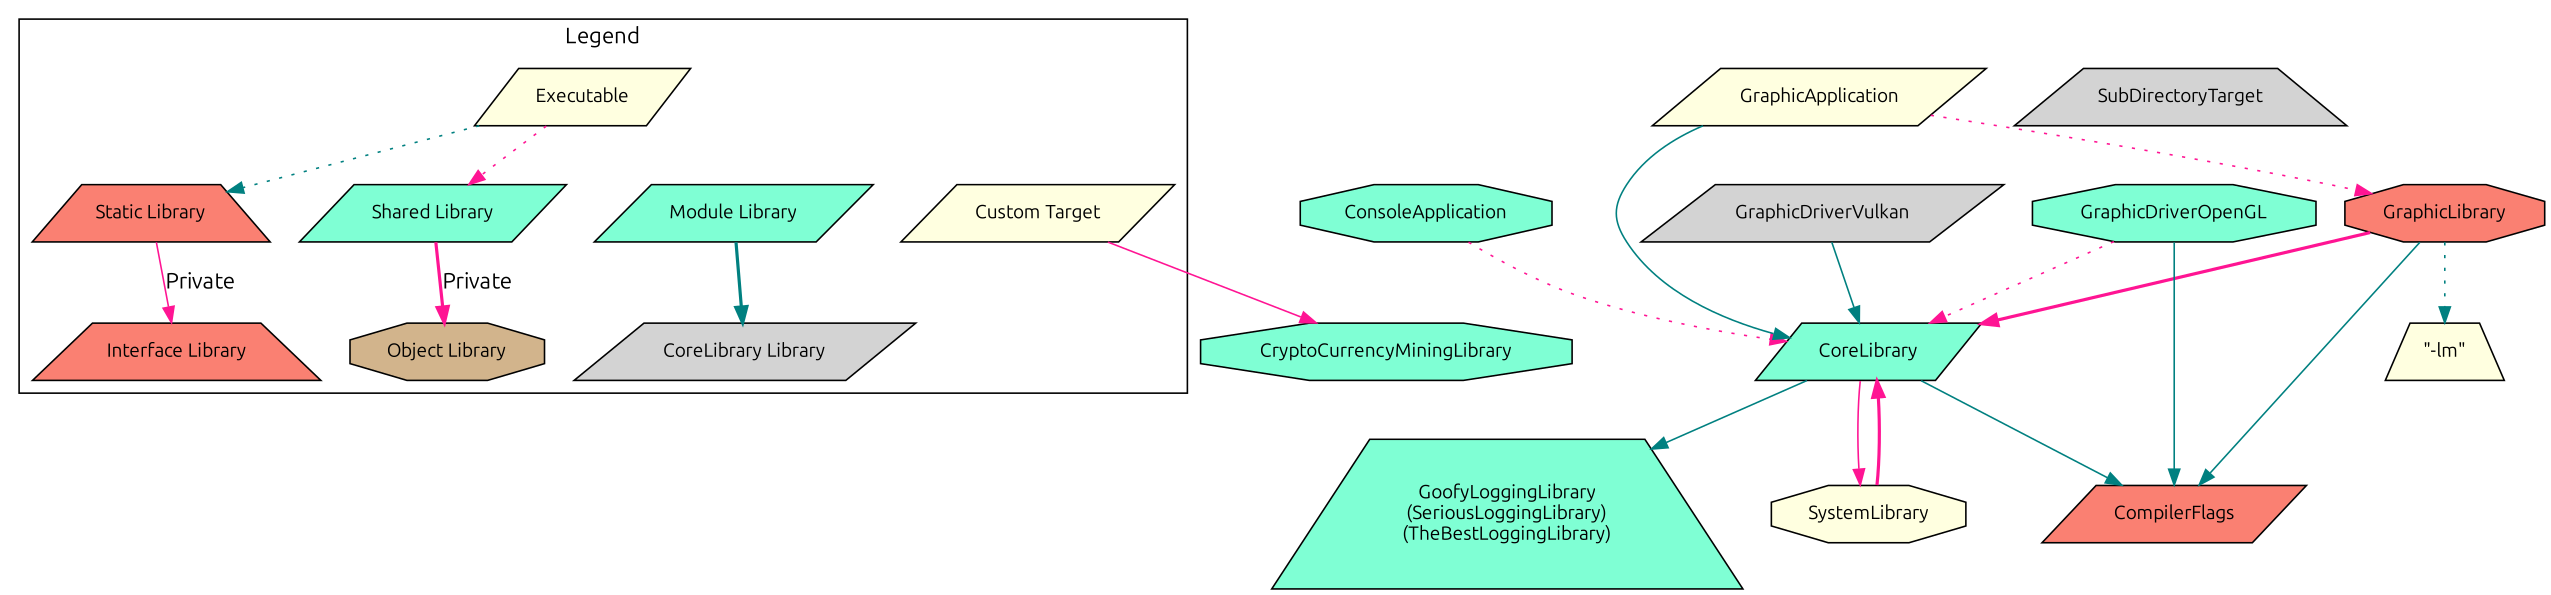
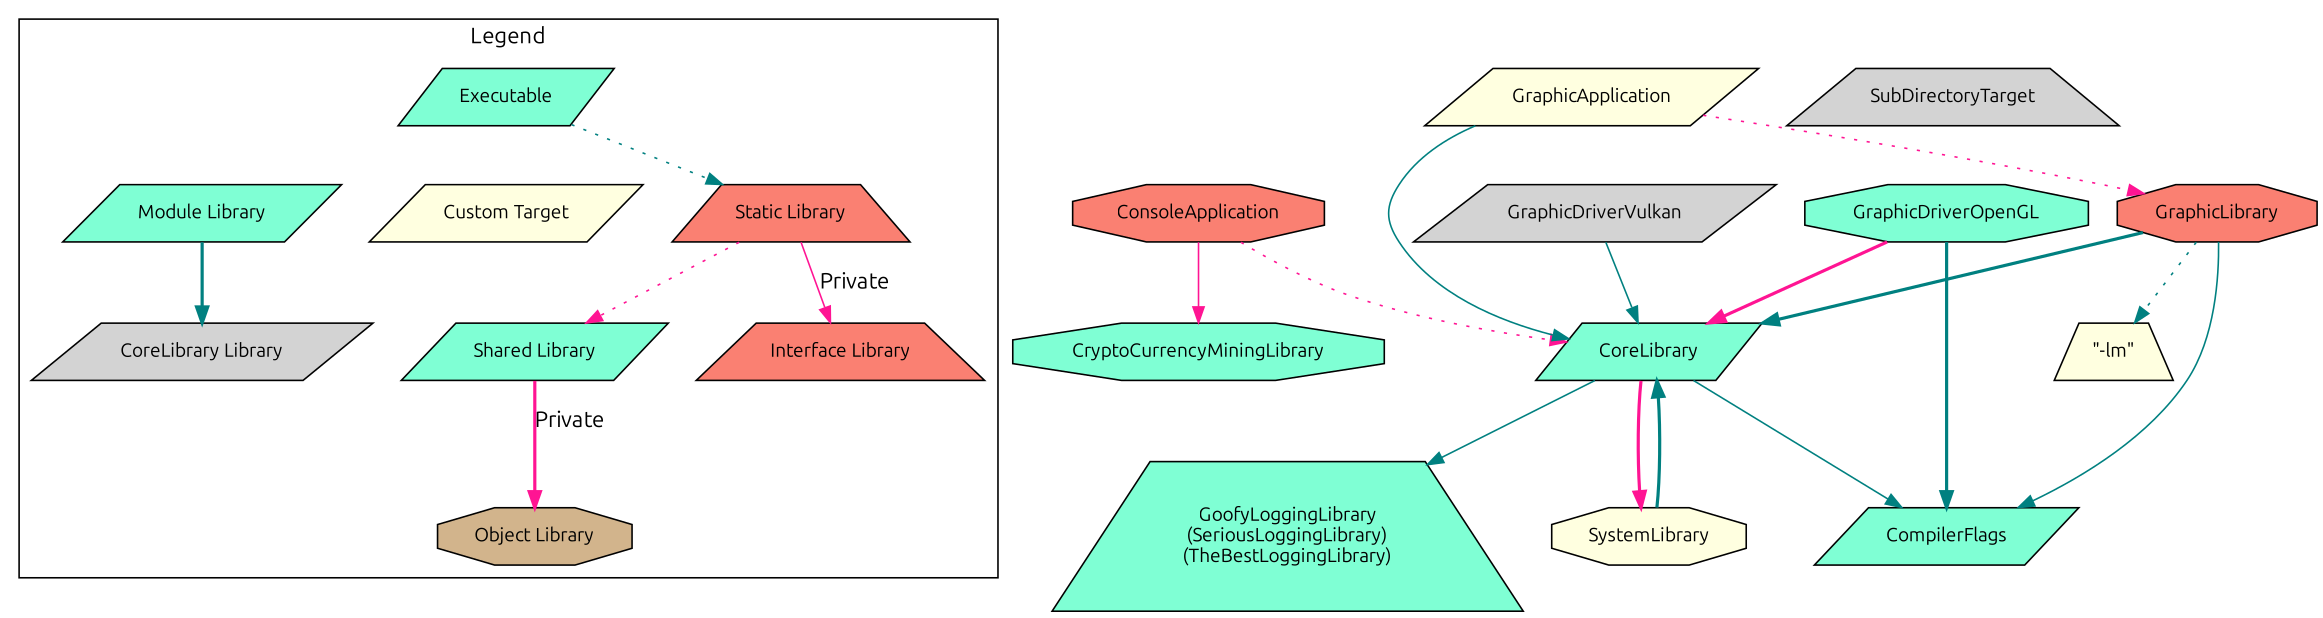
(583, 97) -> (506, 97)
(514, 150) -> (670, 279)
(1426, 213) -> (1199, 213)
(2193, 274) -> (1960, 276)
(2029, 279) -> (1805, 279)
(1204, 280) -> (1199, 275)
(2174, 356) -> (1947, 367)
(1858, 425) -> (1638, 436)
(1879, 441) -> (1660, 452)
(2174, 514) -> (1947, 536)
